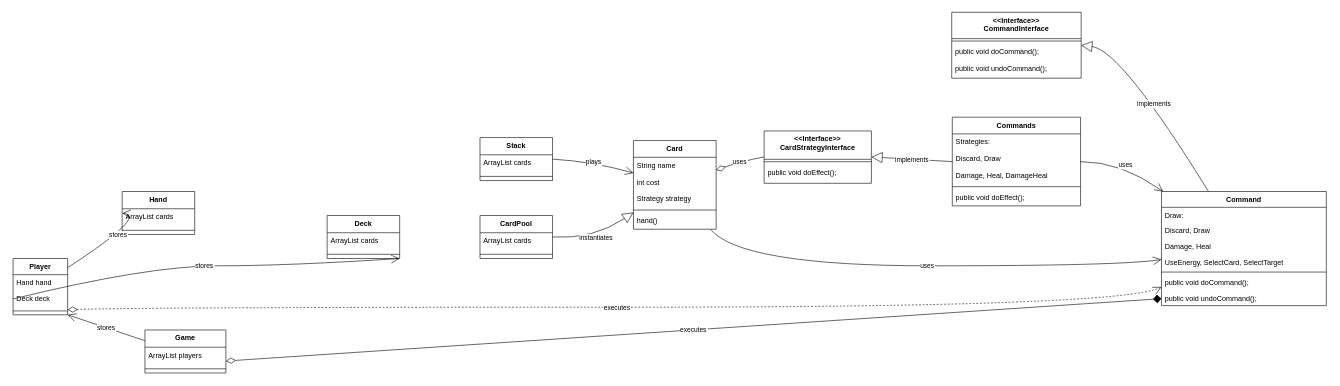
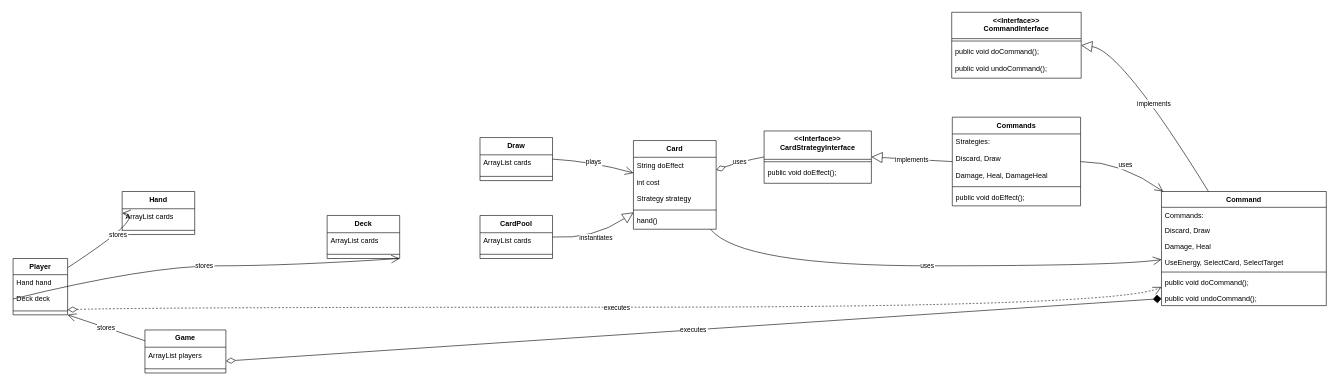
(516, 146) -> (516, 146)
(657, 166) -> (665, 166)
(1174, 216) -> (1182, 216)
